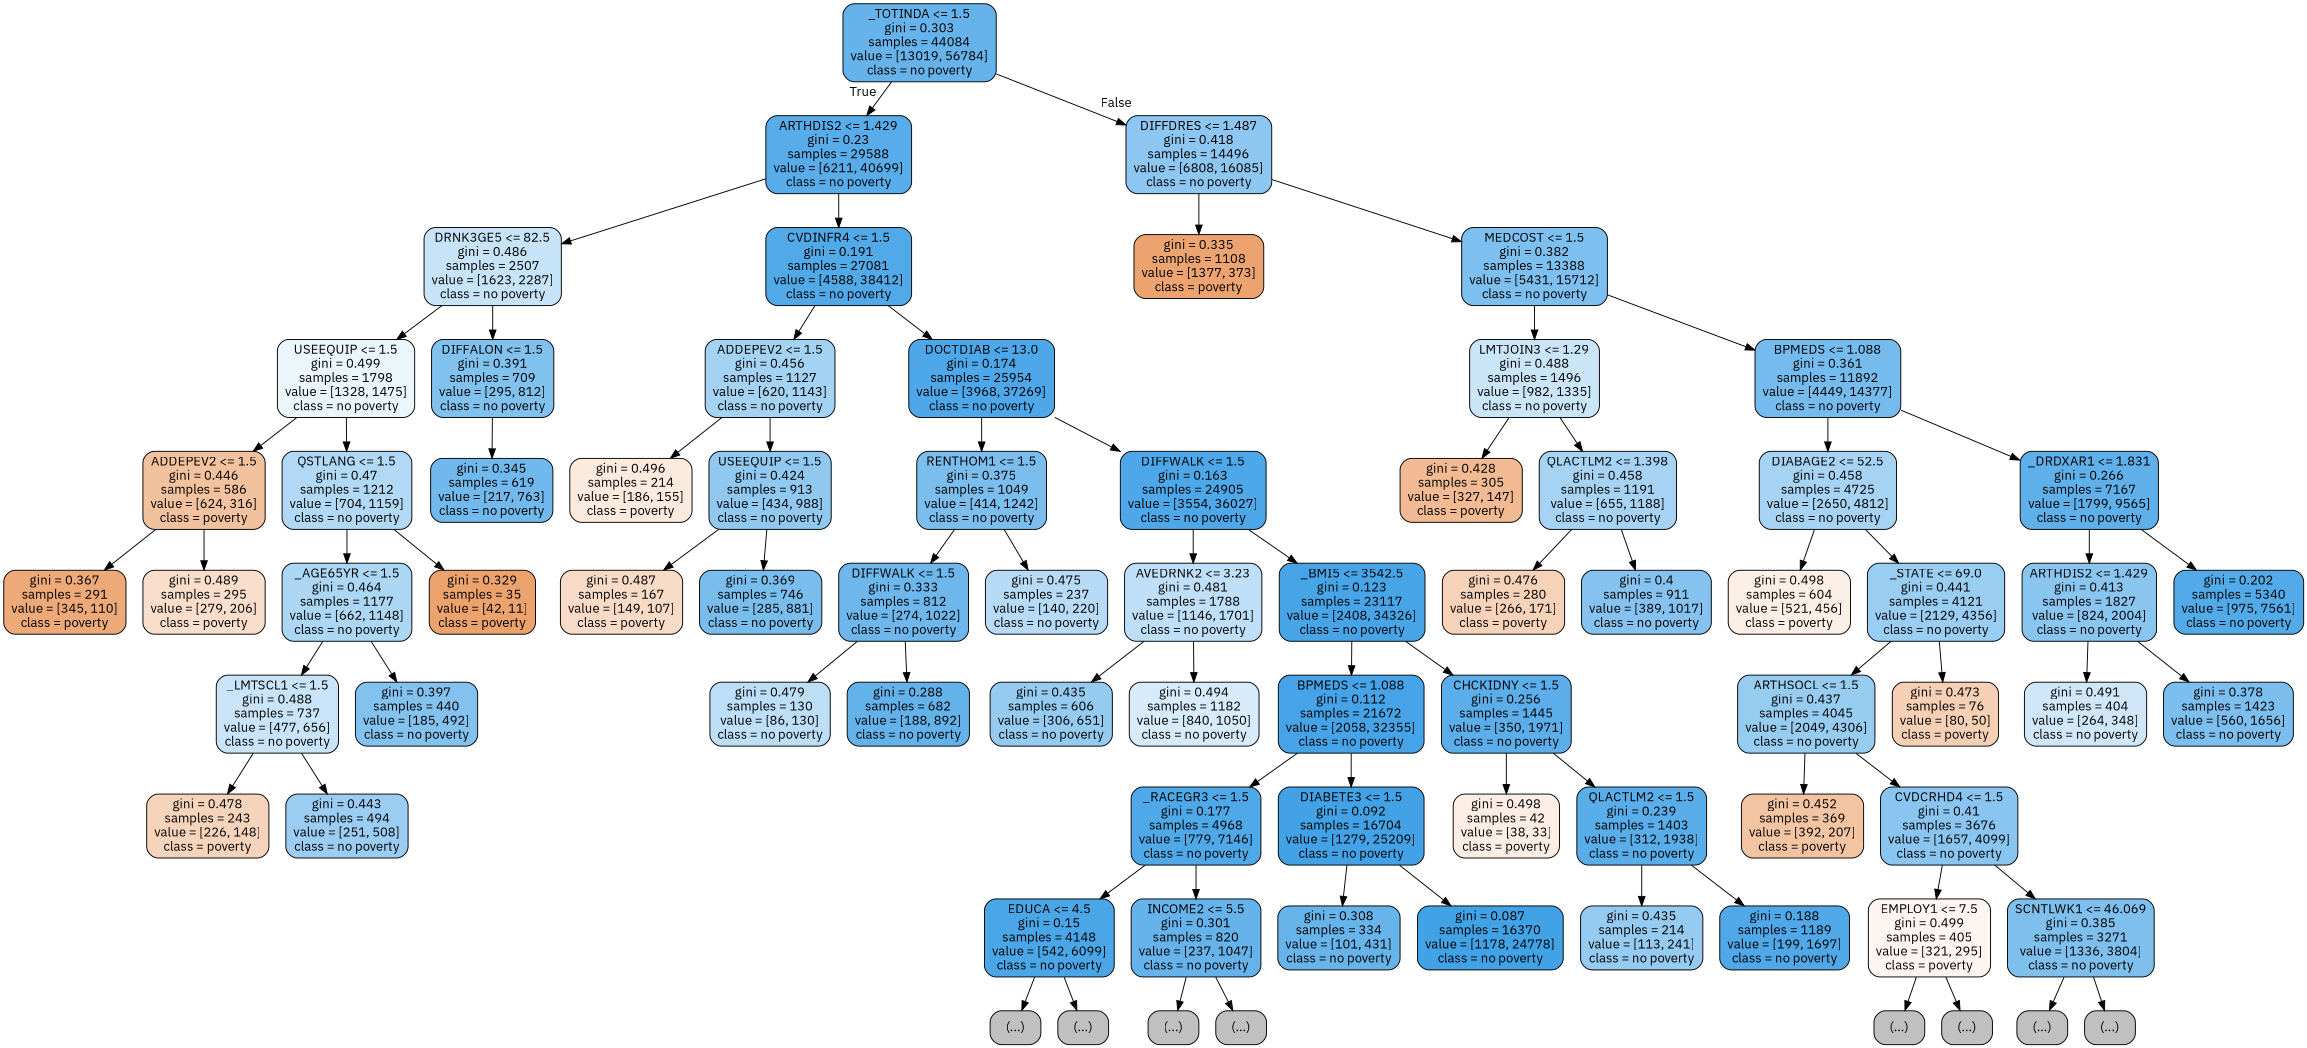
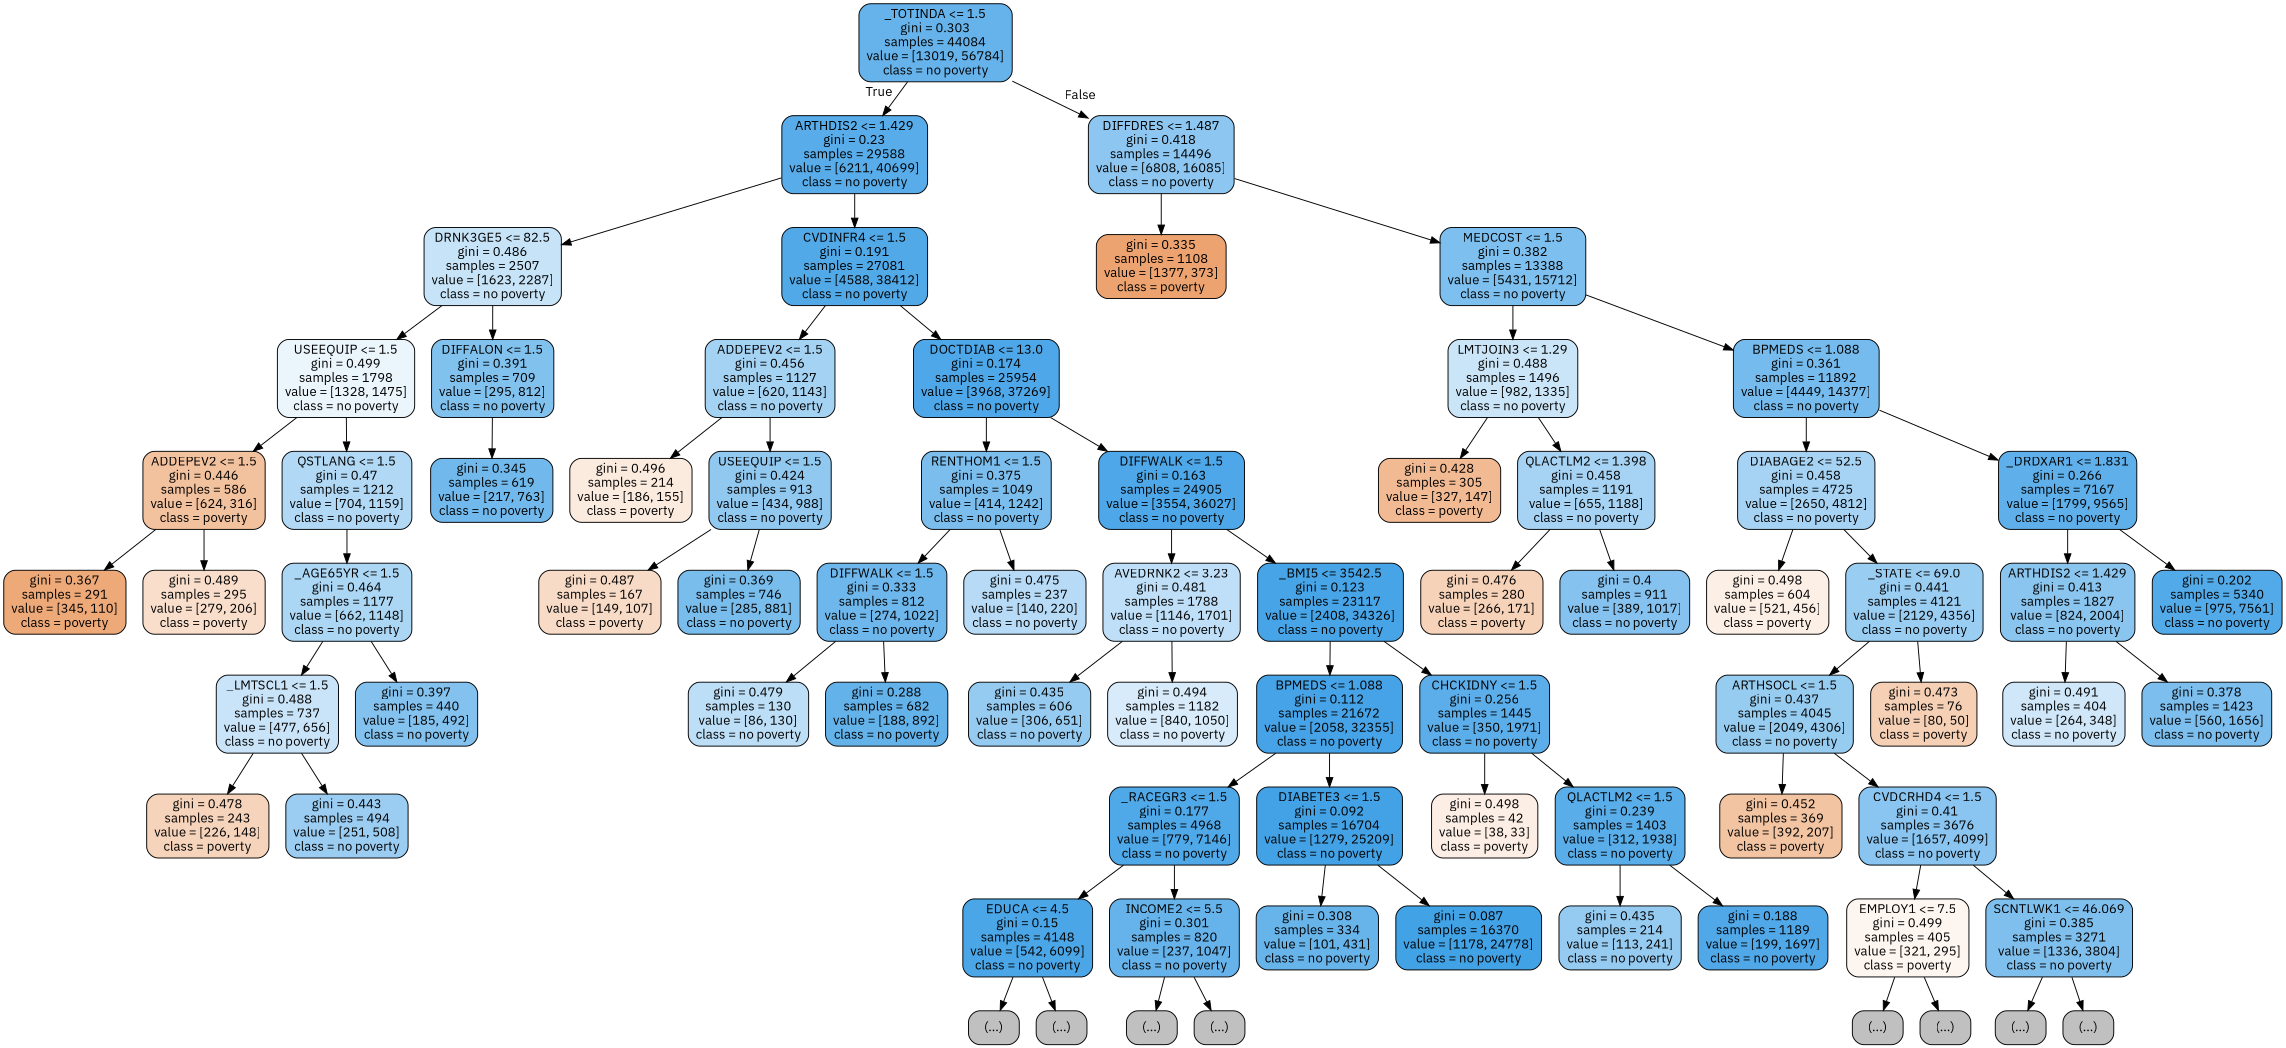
(482, 602) -> none
